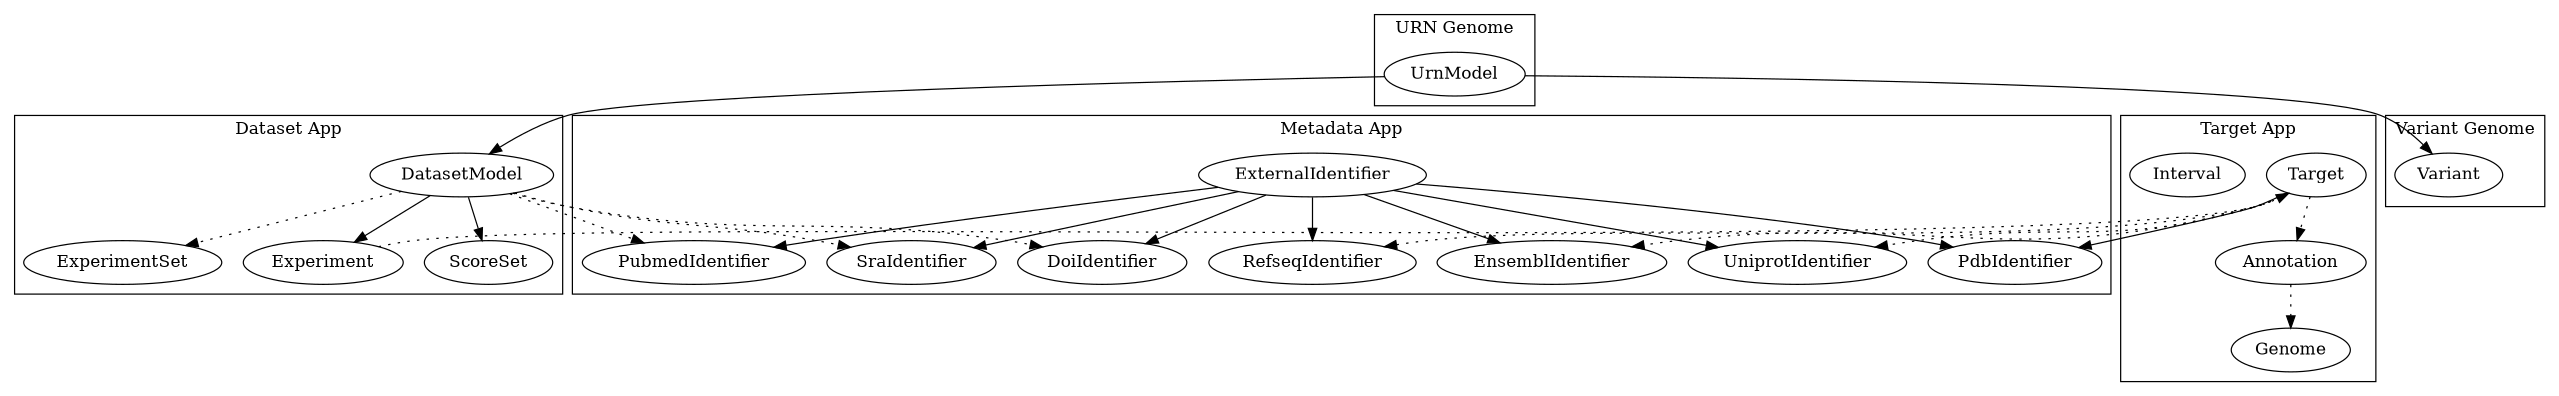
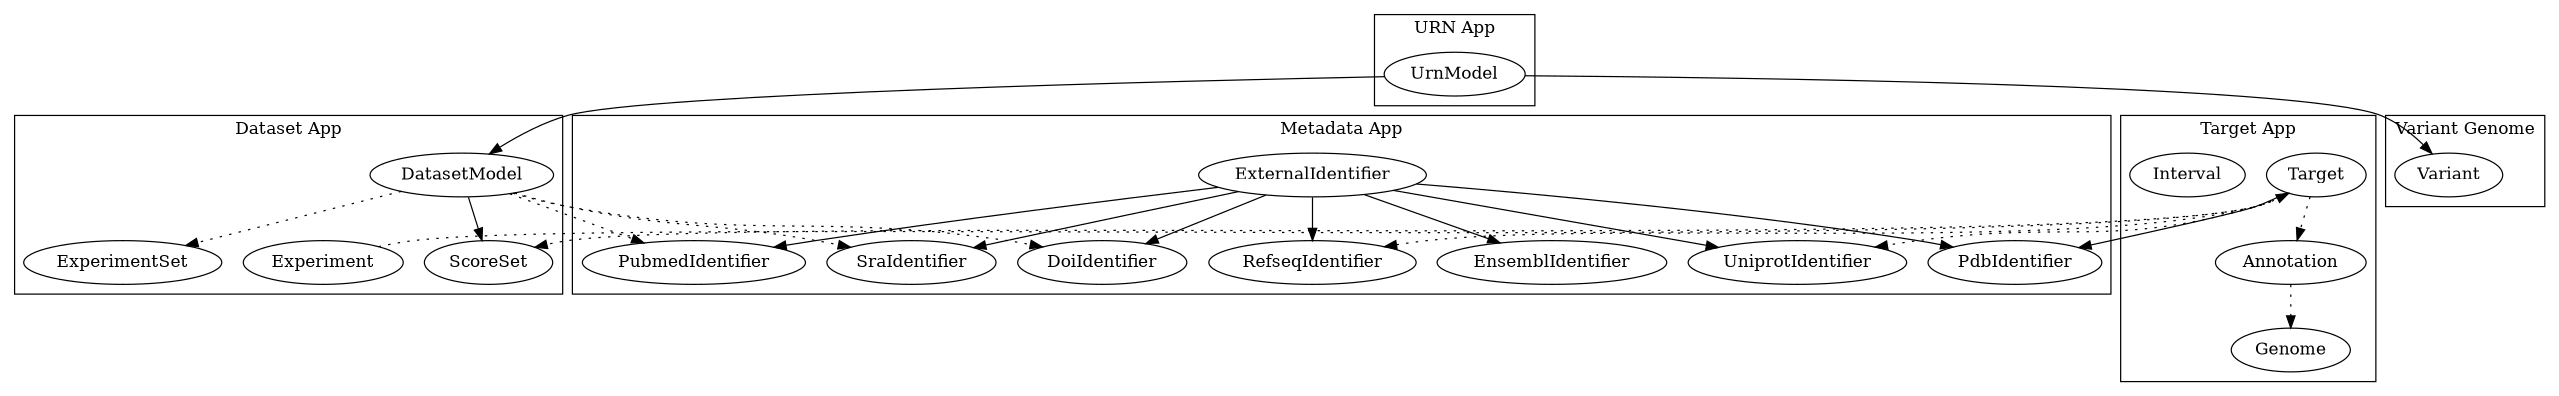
(1455, 29) -> (1455, 29)
(397, 216) -> none
(1969, 238) -> (1419, 231)
